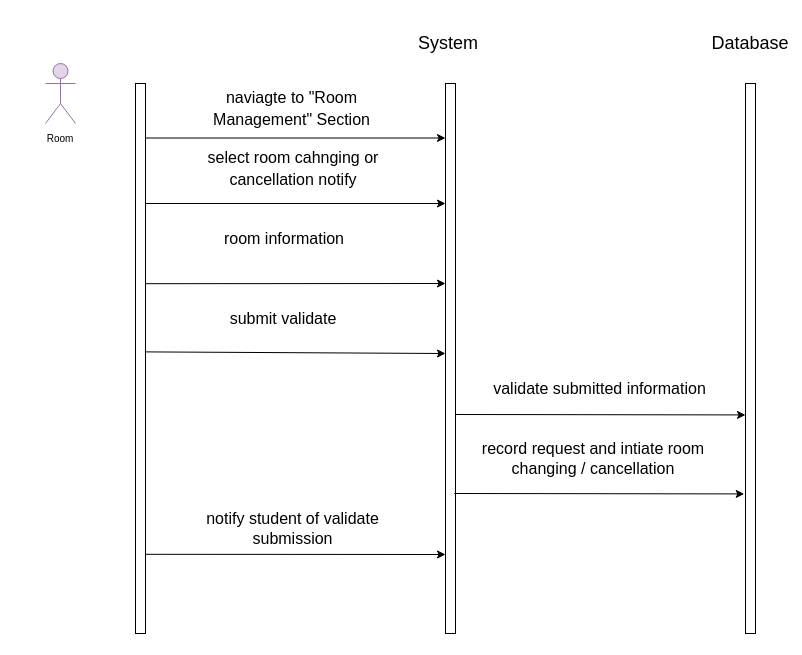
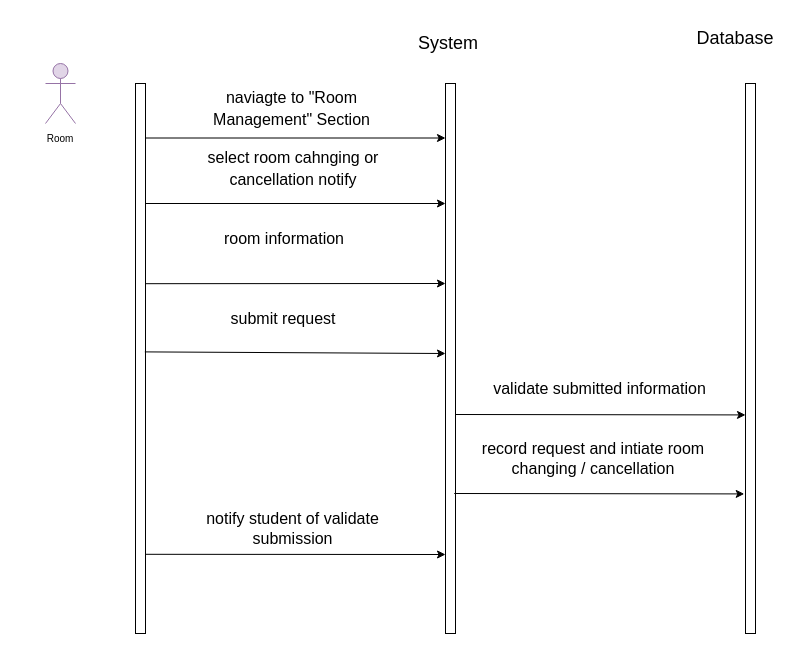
(751, 44) -> (736, 39)
(284, 319) -> (284, 319)
